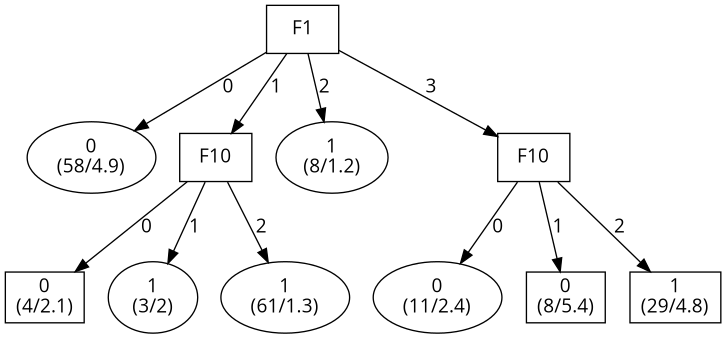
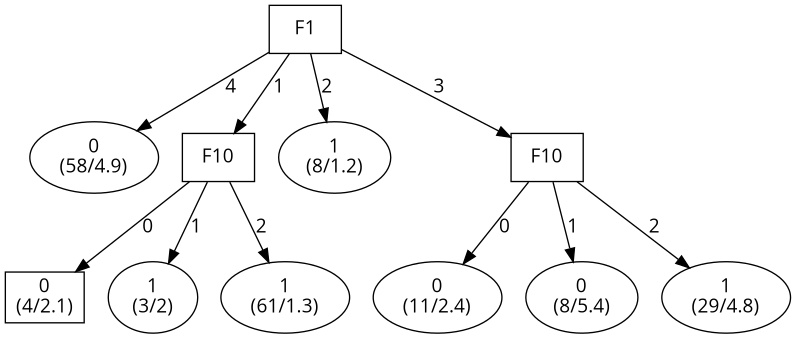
(228, 88) -> (231, 88)
(566, 297) -> (582, 297)
(675, 297) -> (726, 297)
